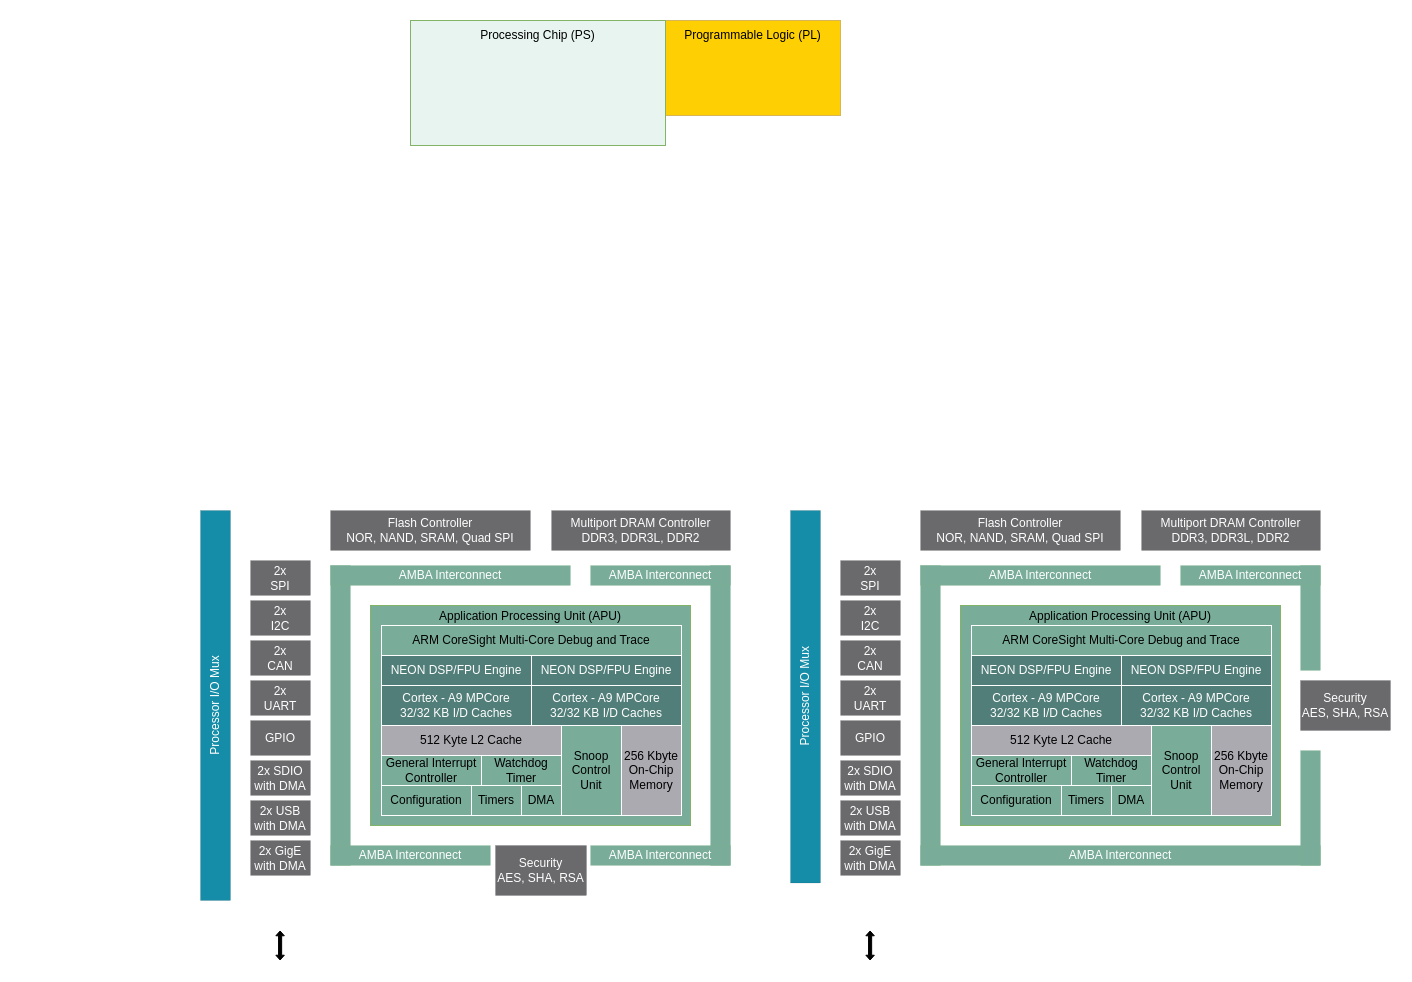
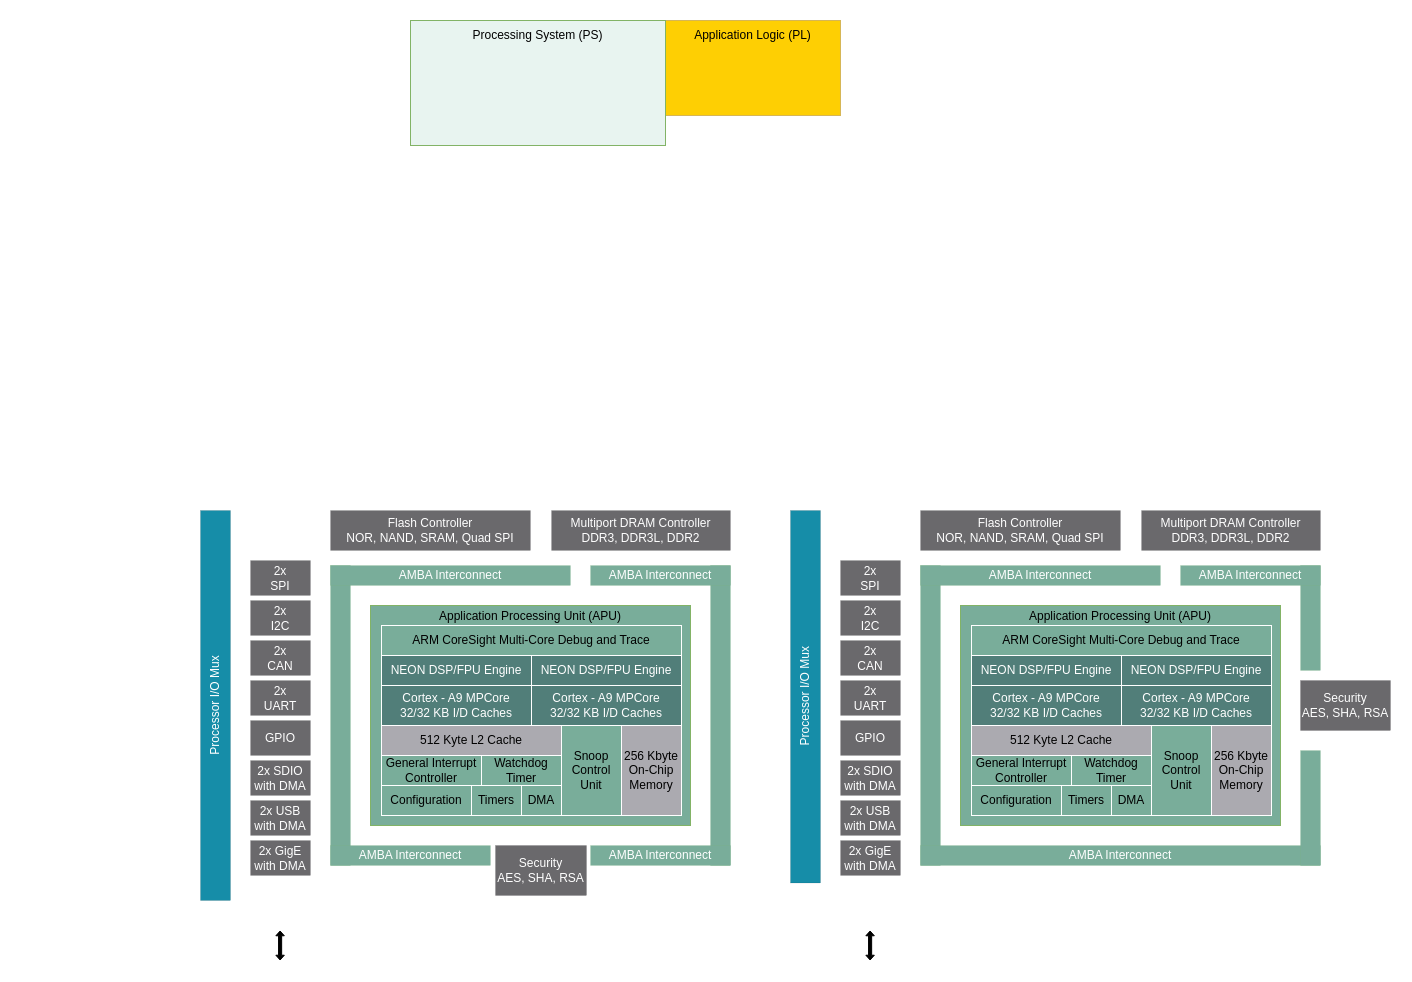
(538, 34) -> (538, 34)
(753, 34) -> (753, 34)
